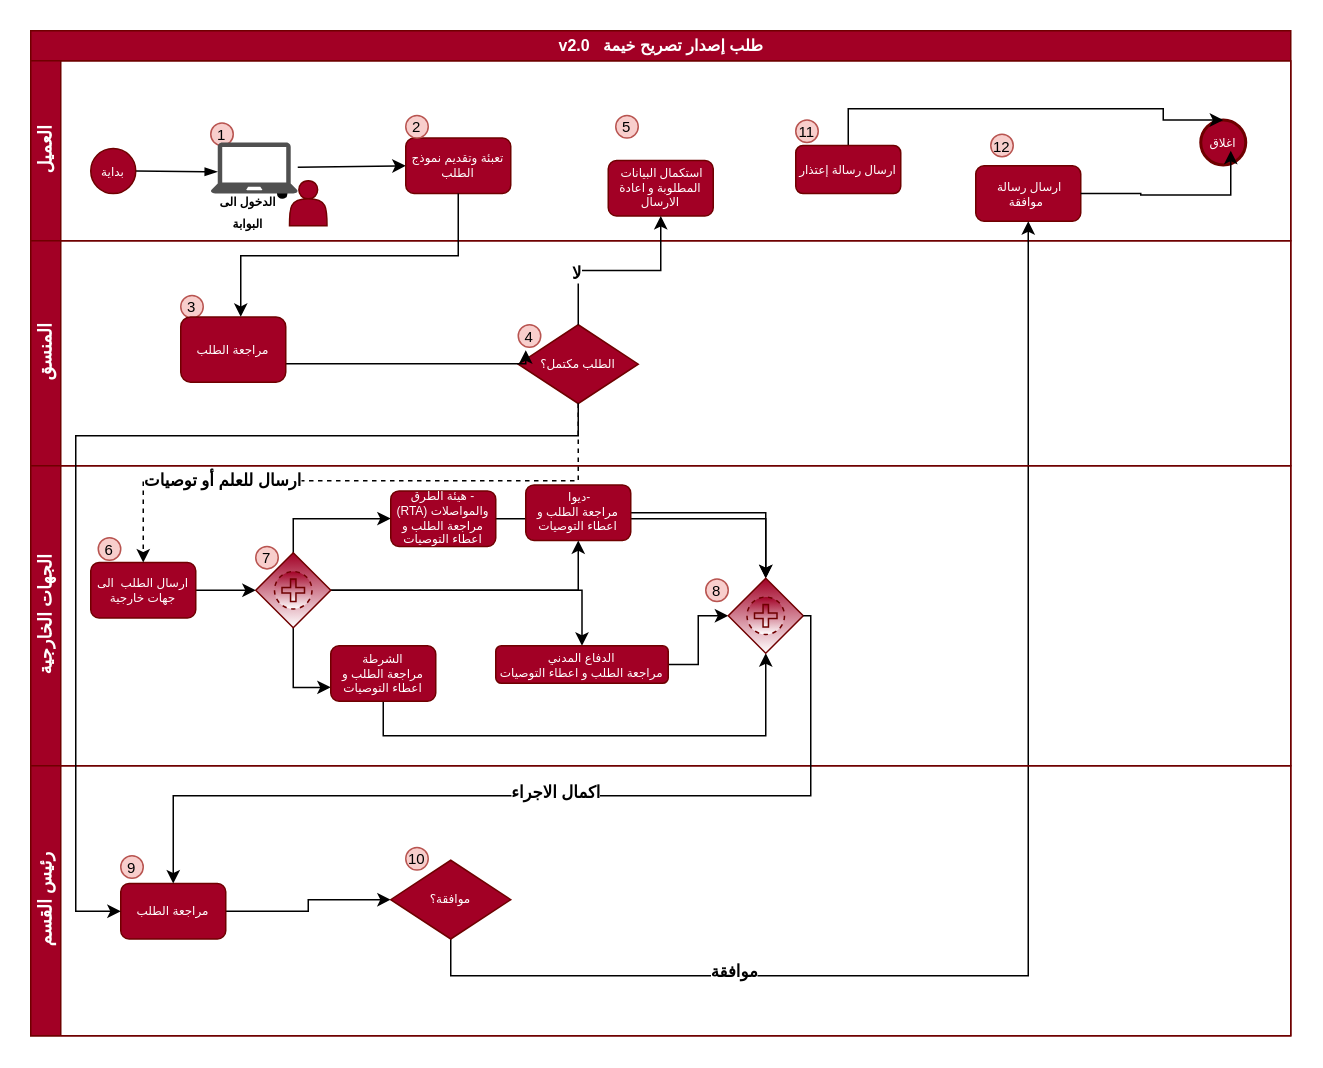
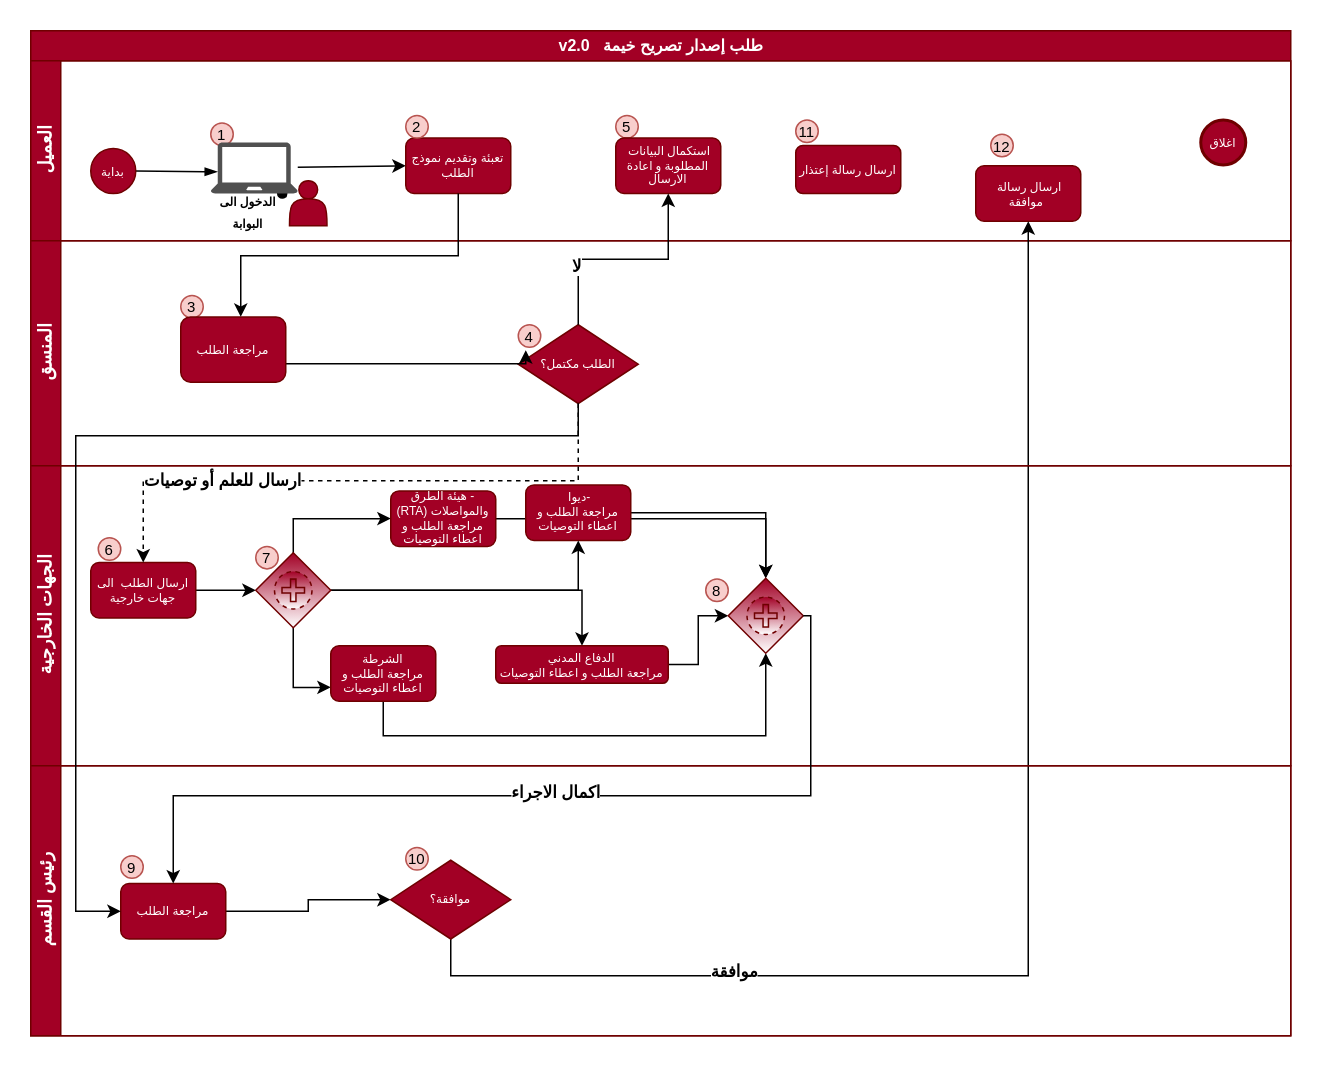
(1018, 109) -> none
(661, 188) -> (668, 166)
(1172, 195) -> none
